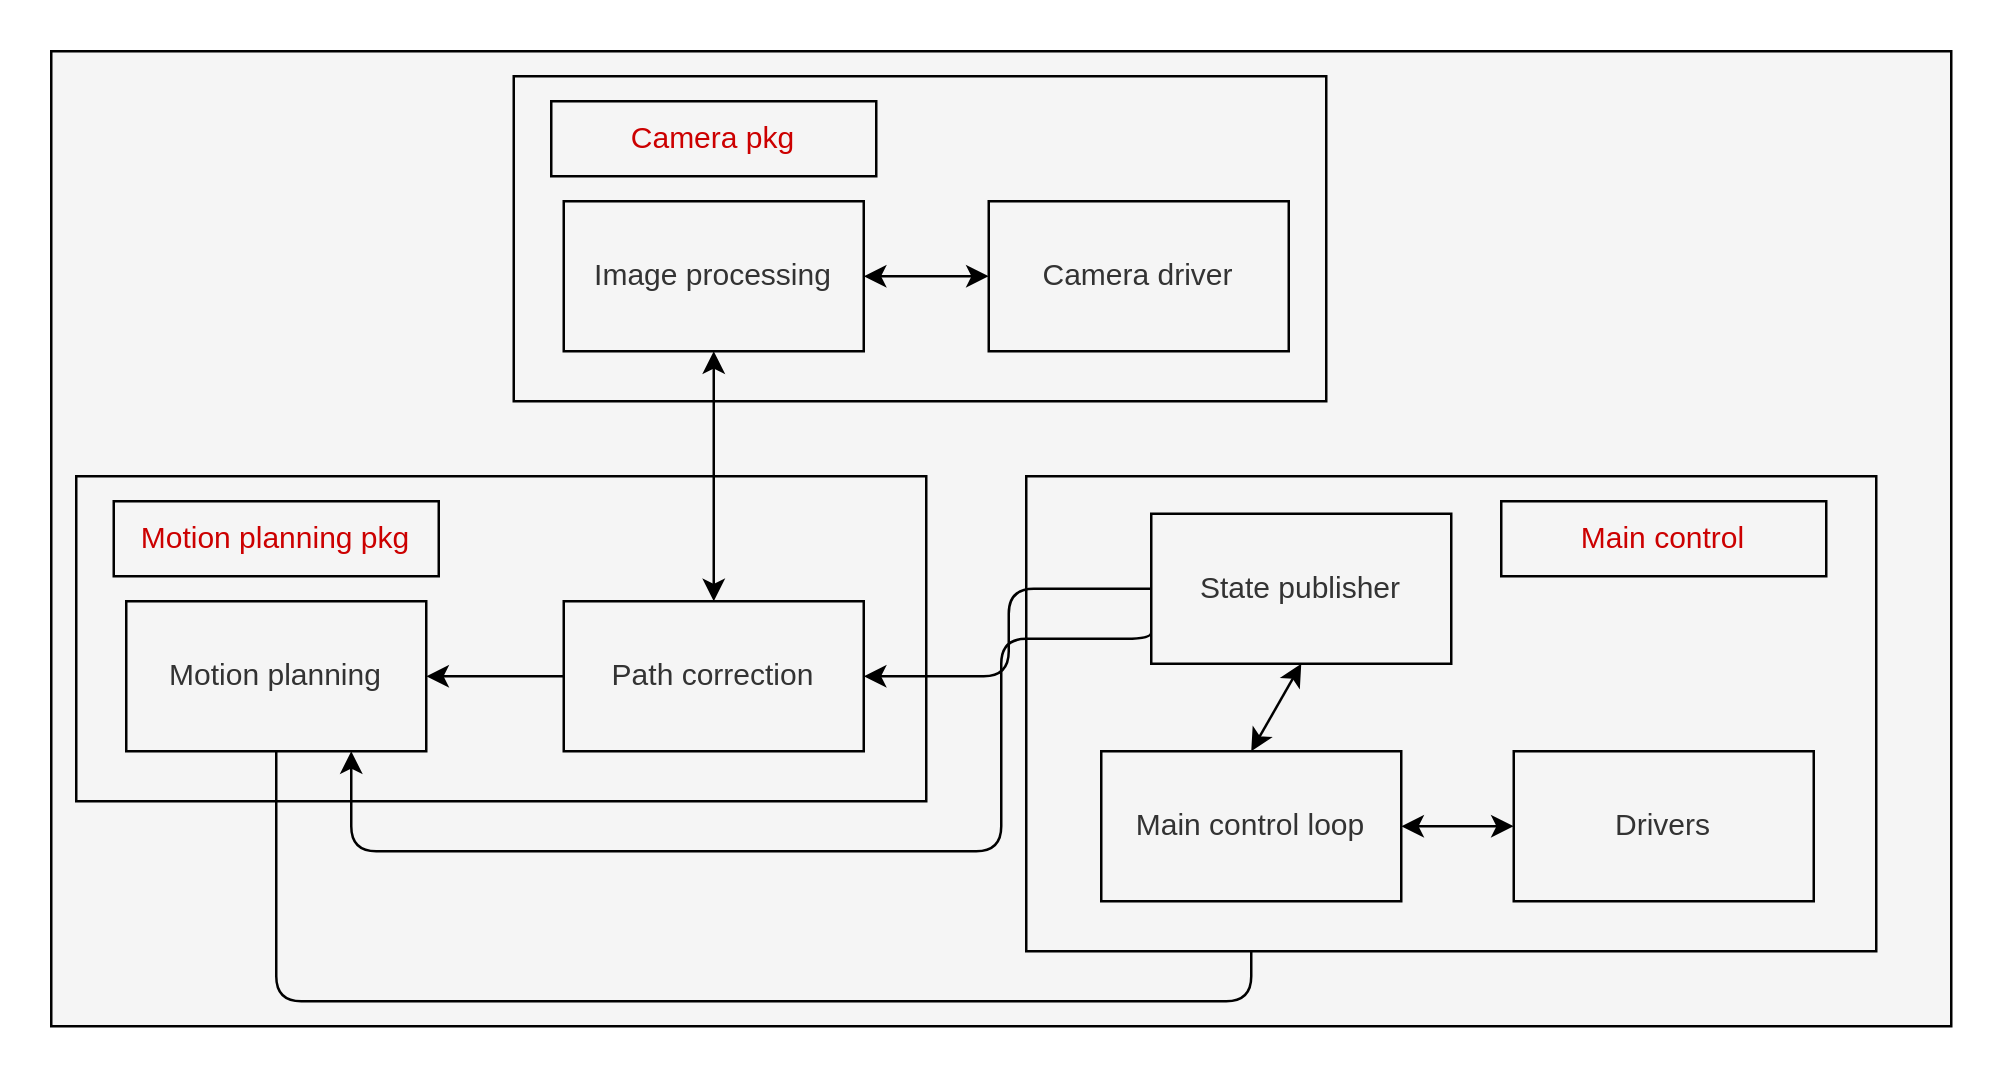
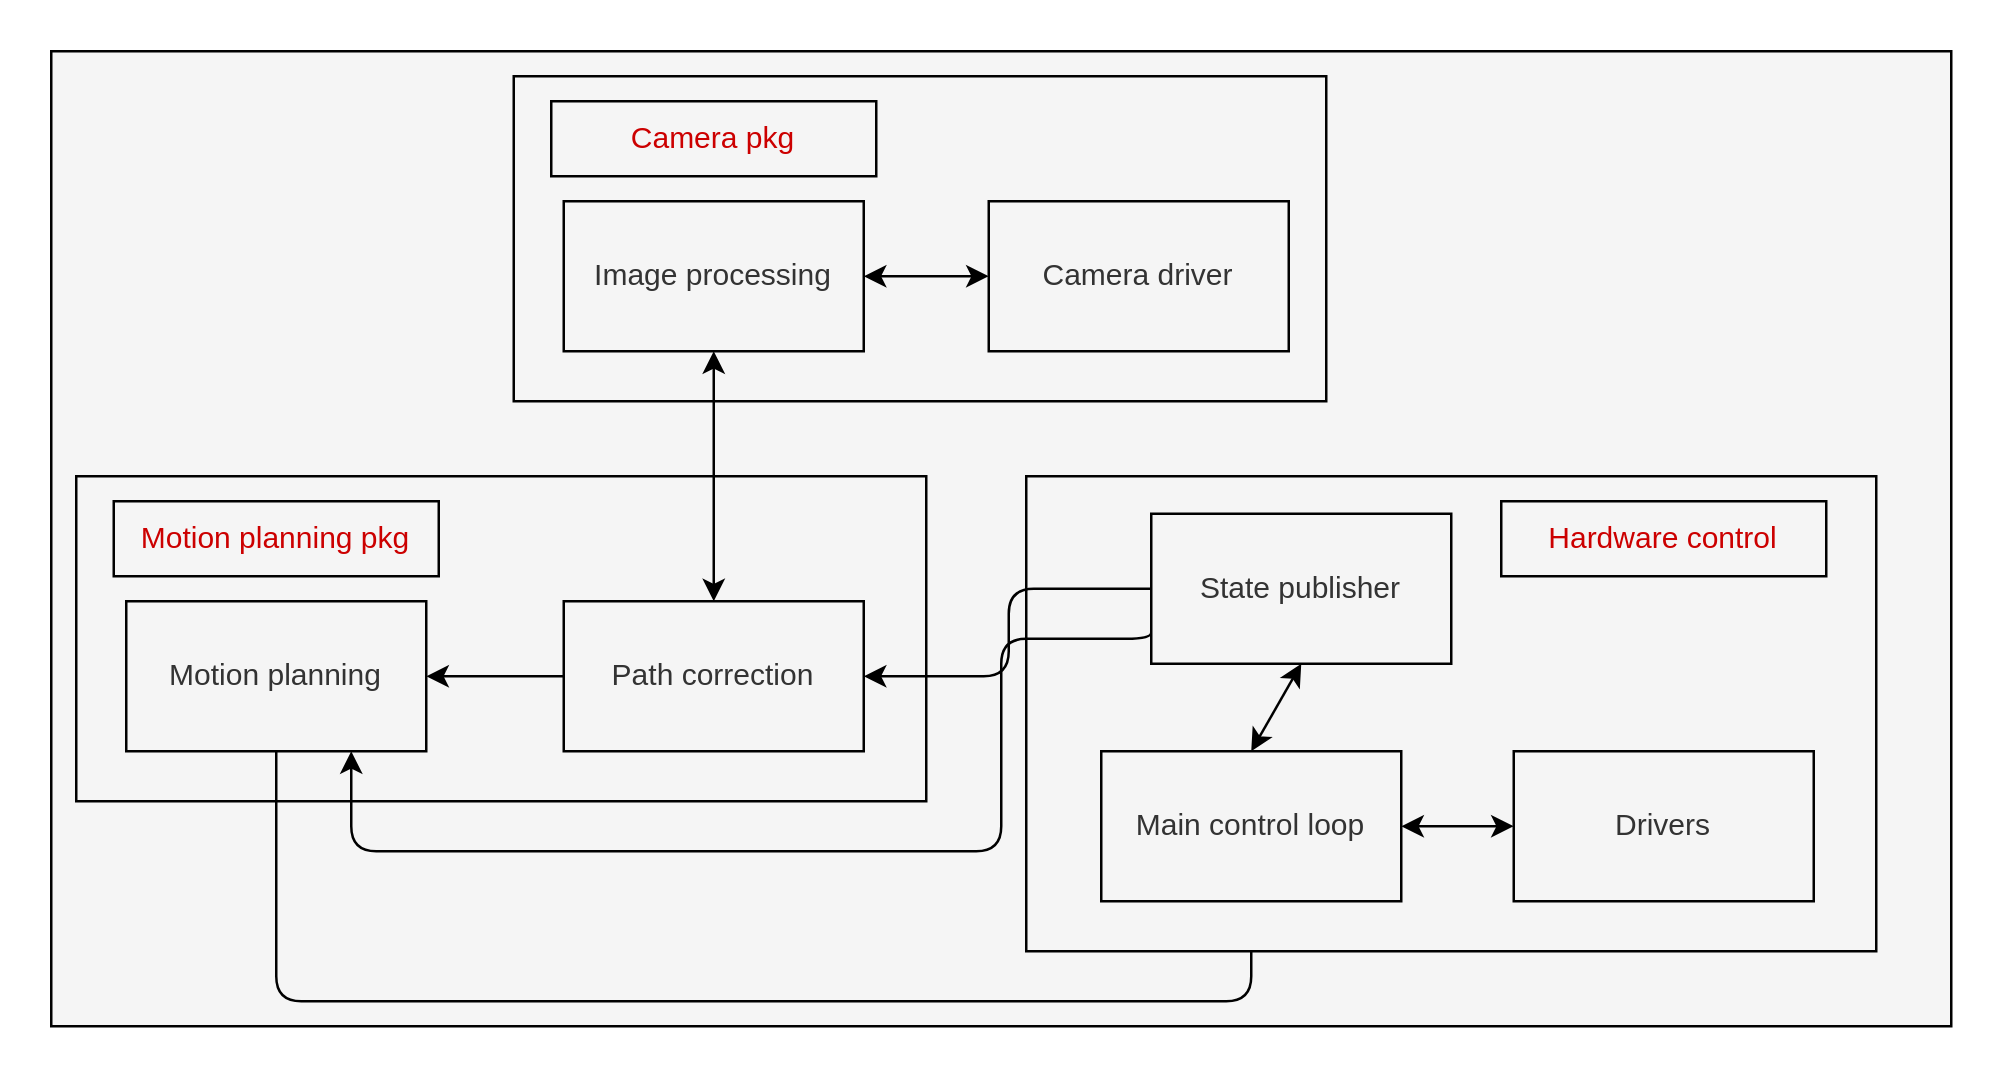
(1664, 539) -> (1664, 539)
